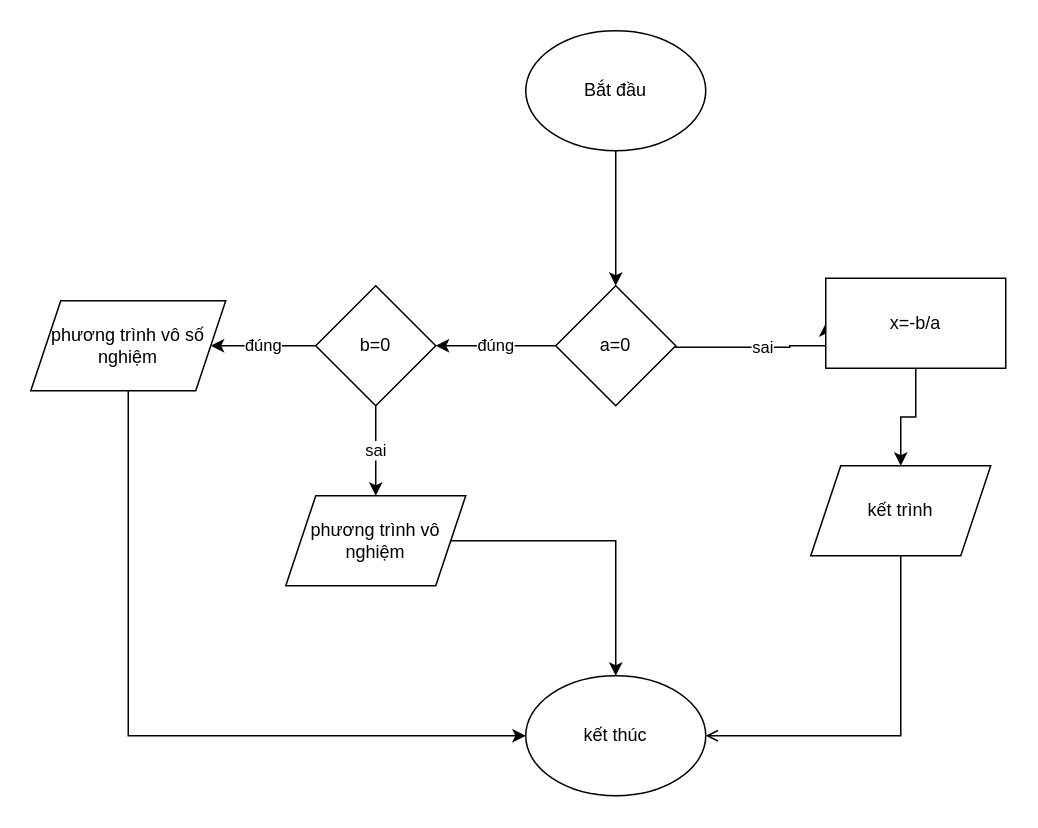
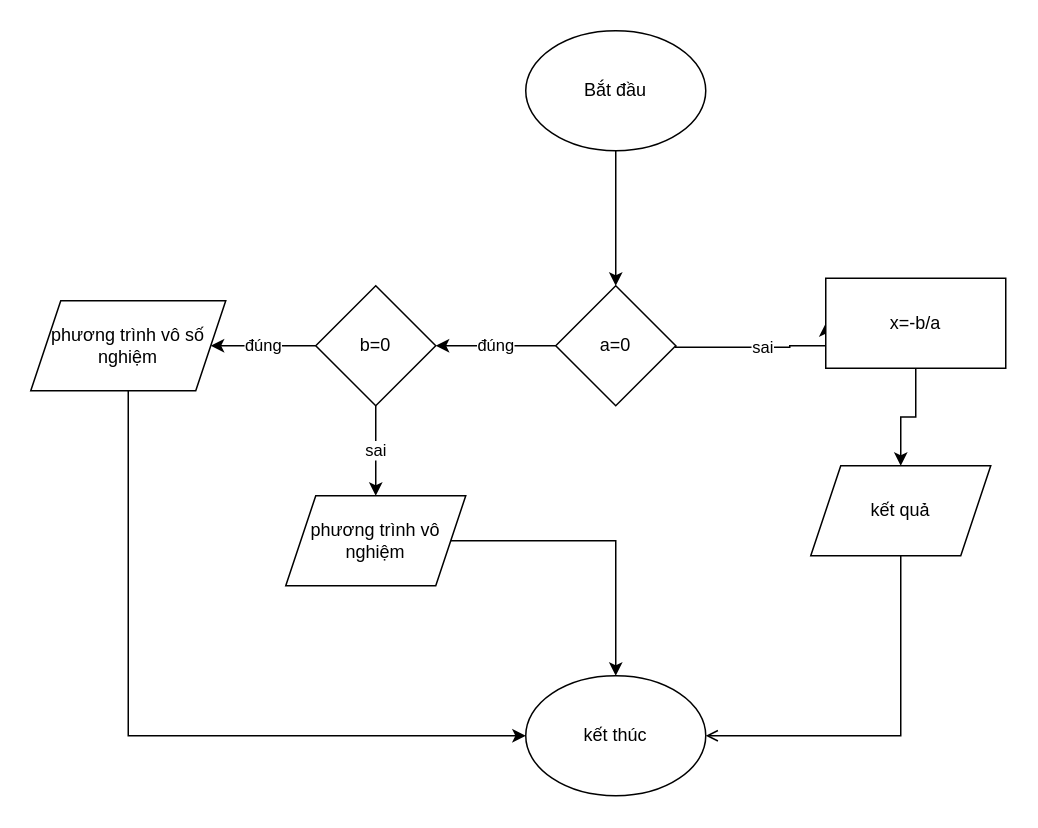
(901, 511) -> (901, 511)
